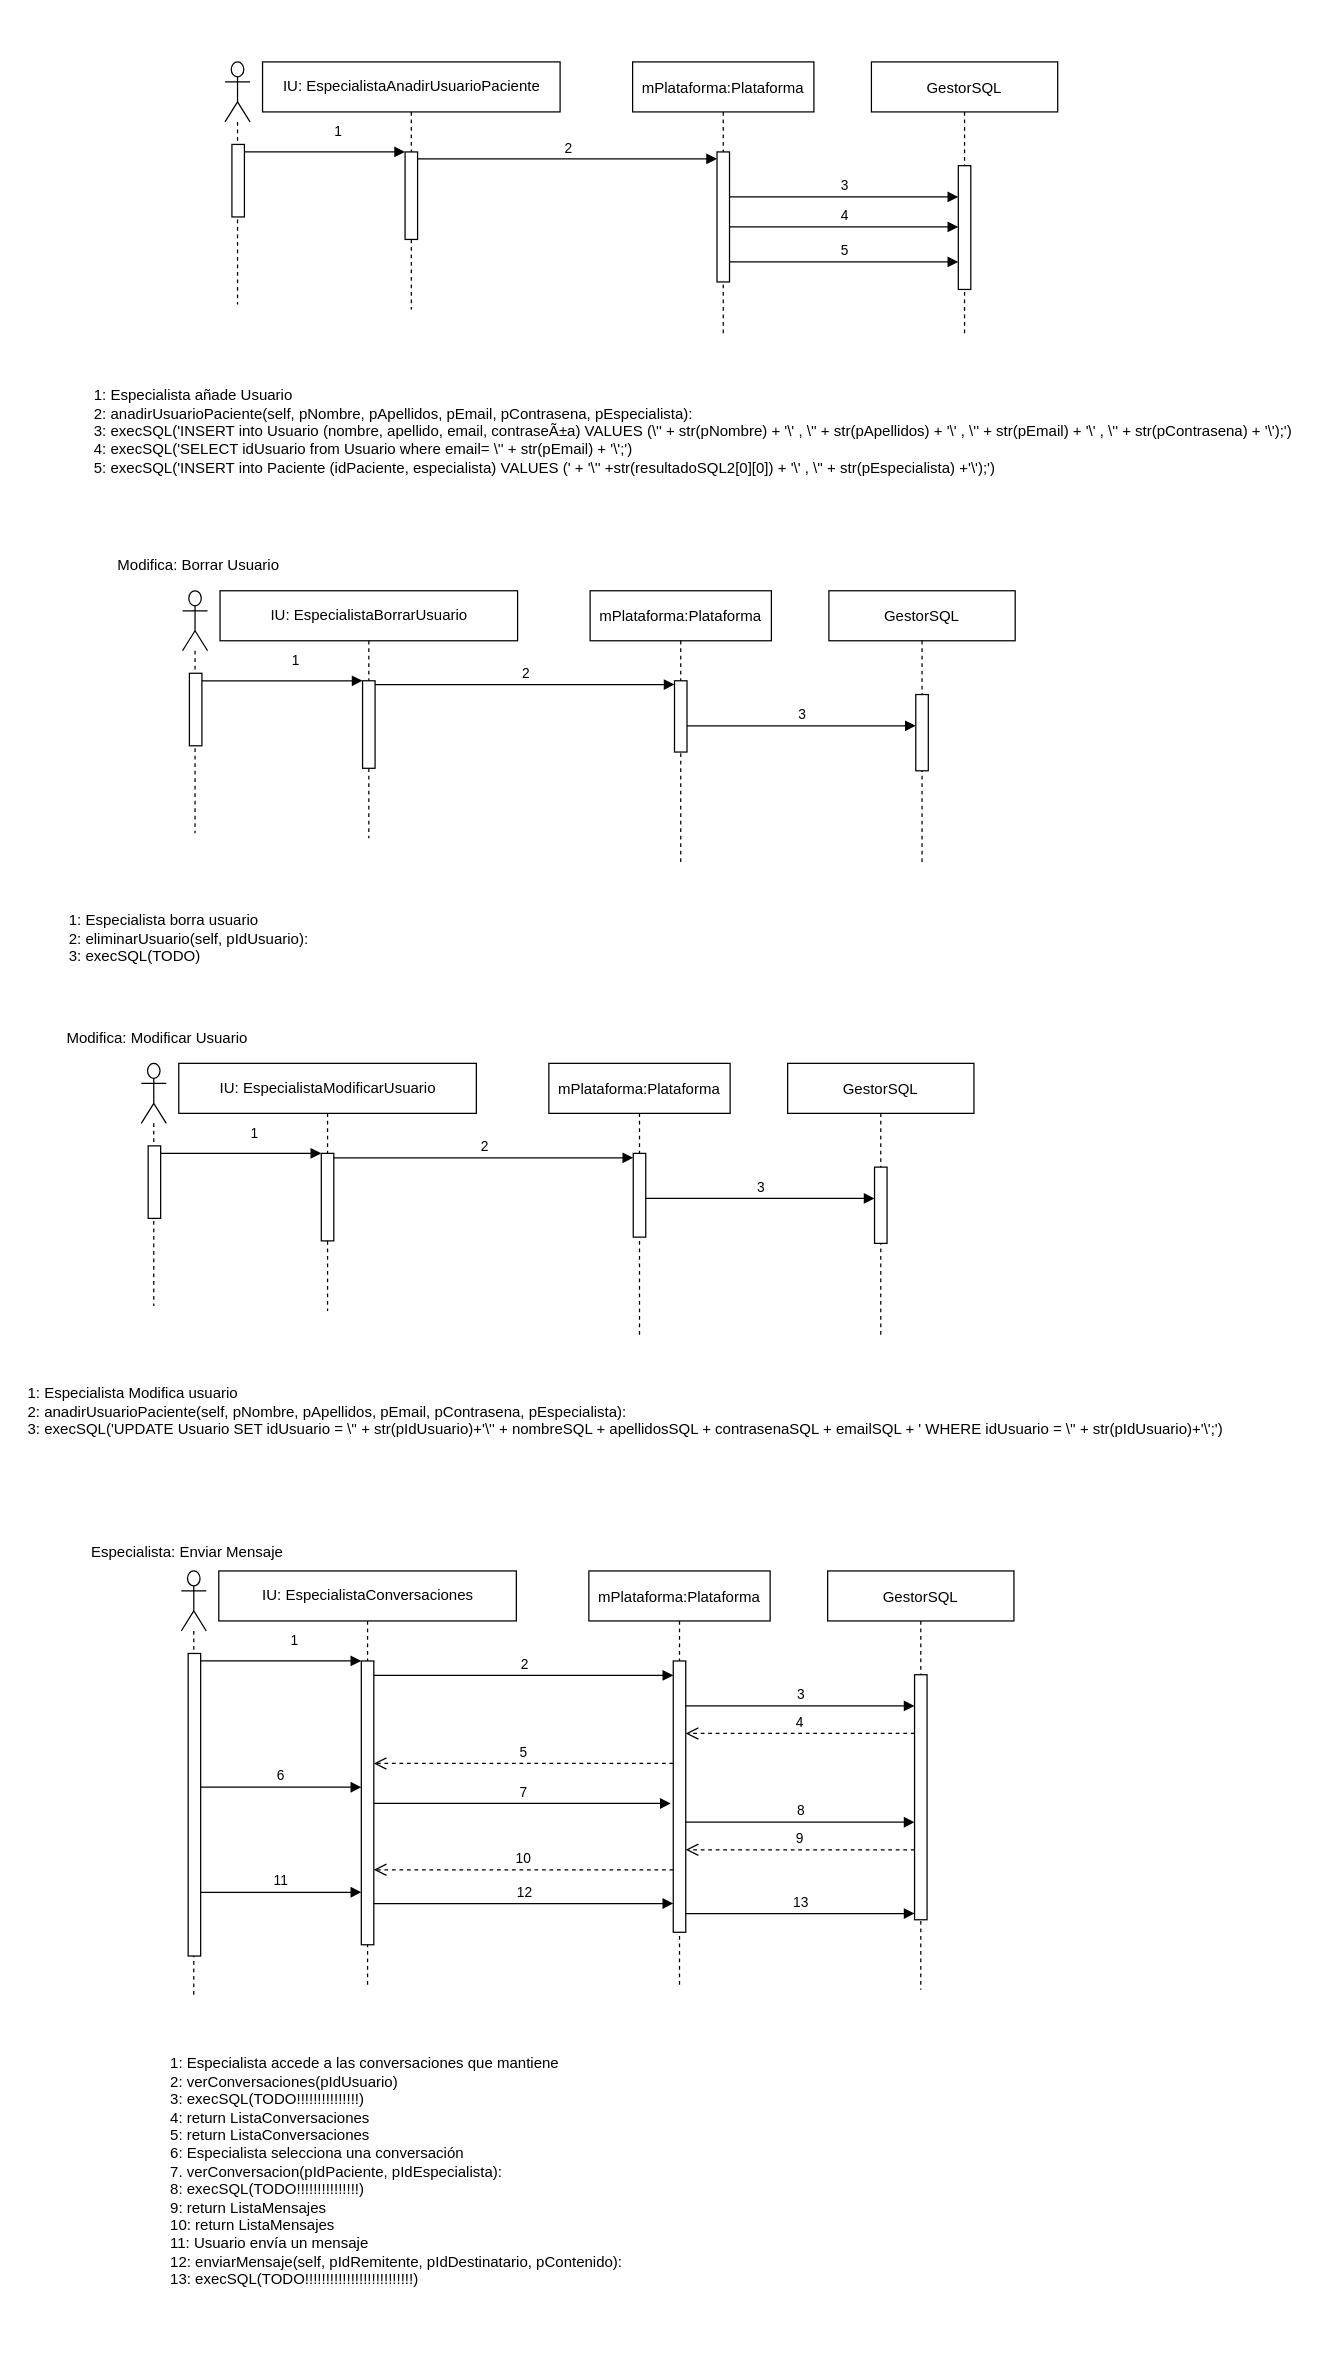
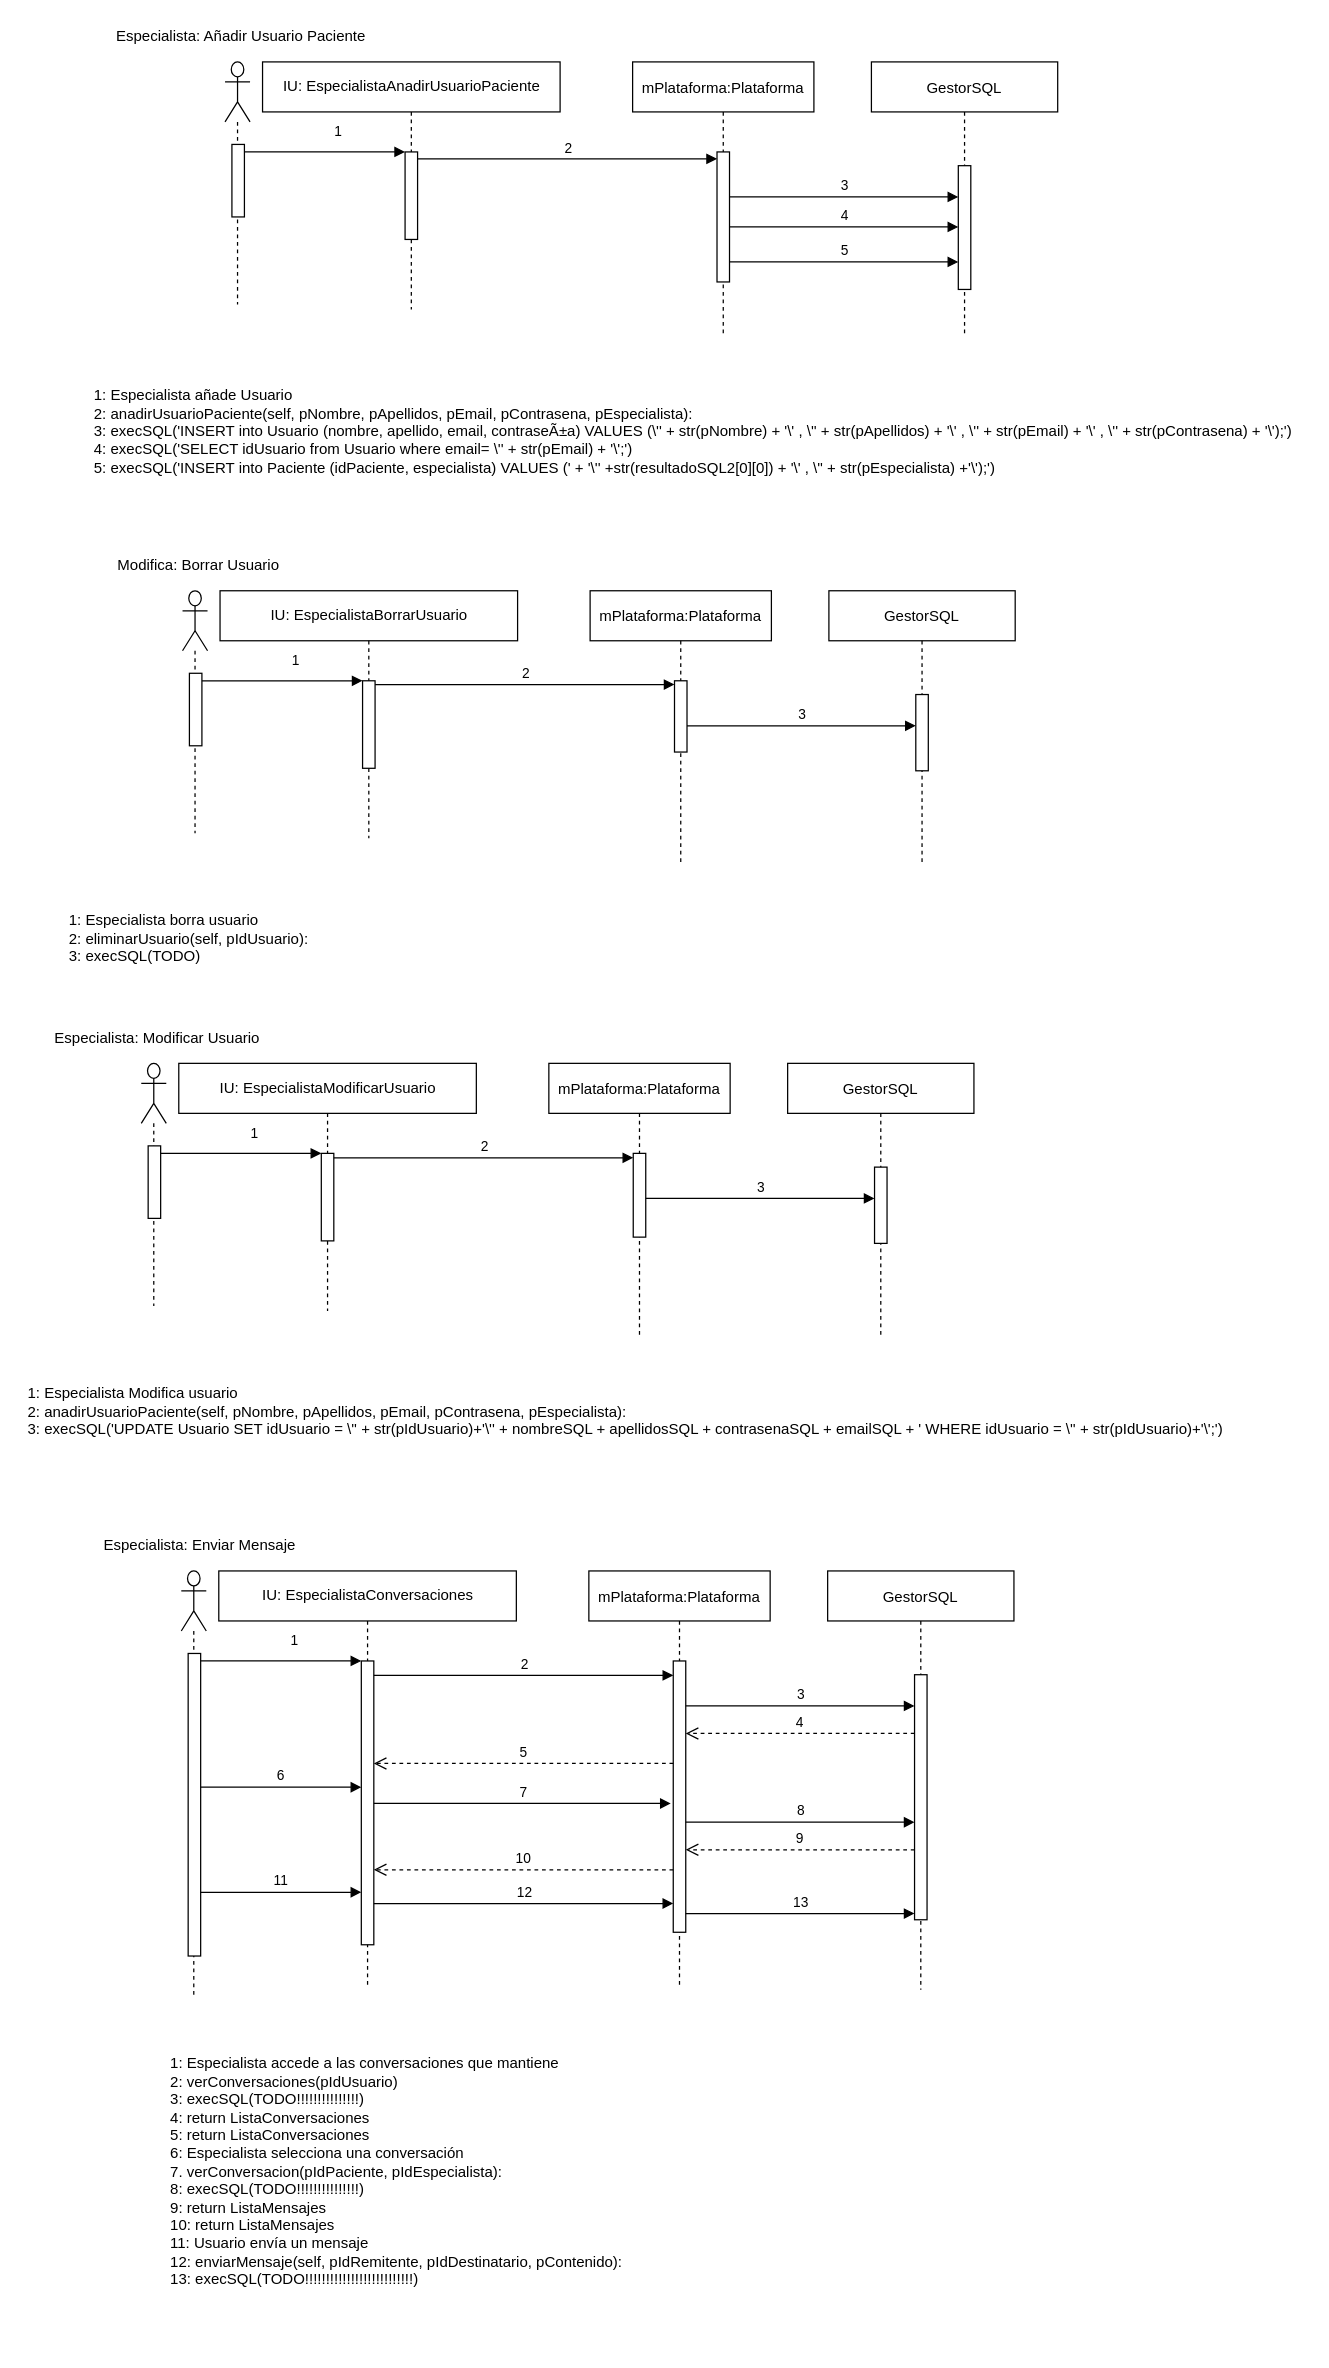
none -> (240, 37)
(158, 1038) -> (158, 1038)
(186, 1552) -> (199, 1546)
